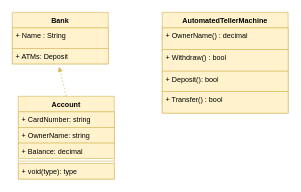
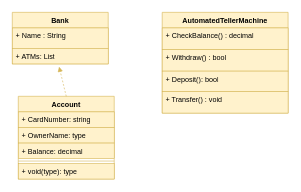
(208, 36) -> (213, 36)
(43, 57) -> (37, 57)
(200, 100) -> (200, 100)
(56, 136) -> (53, 136)
